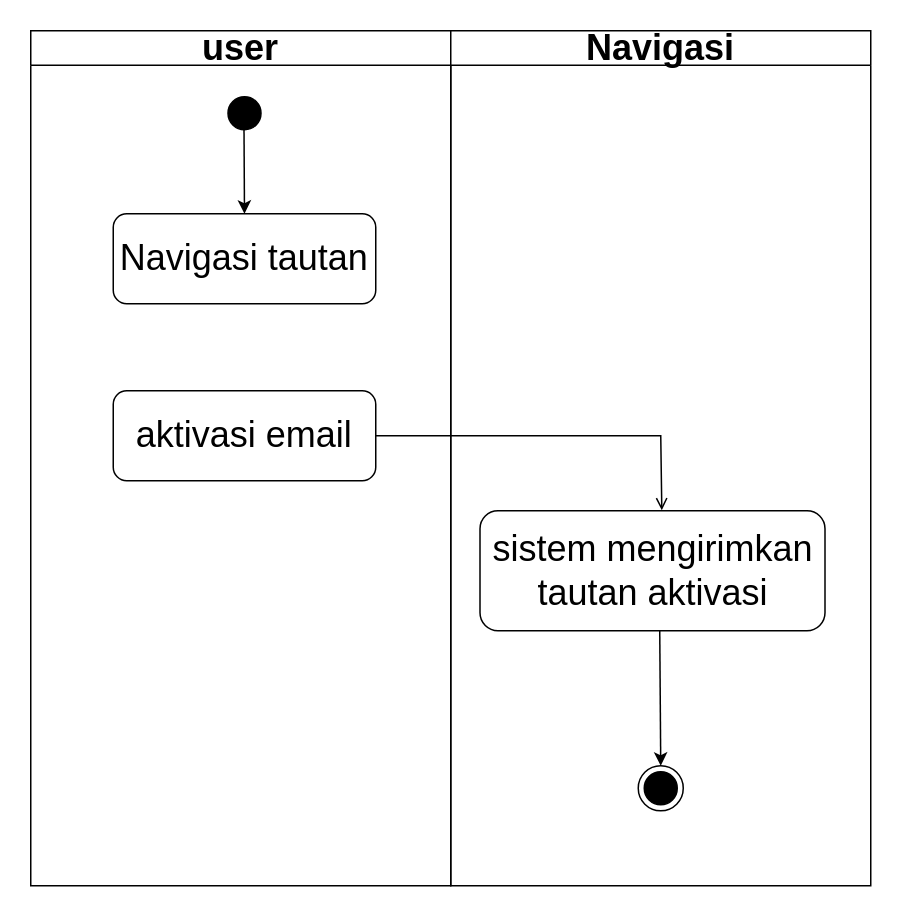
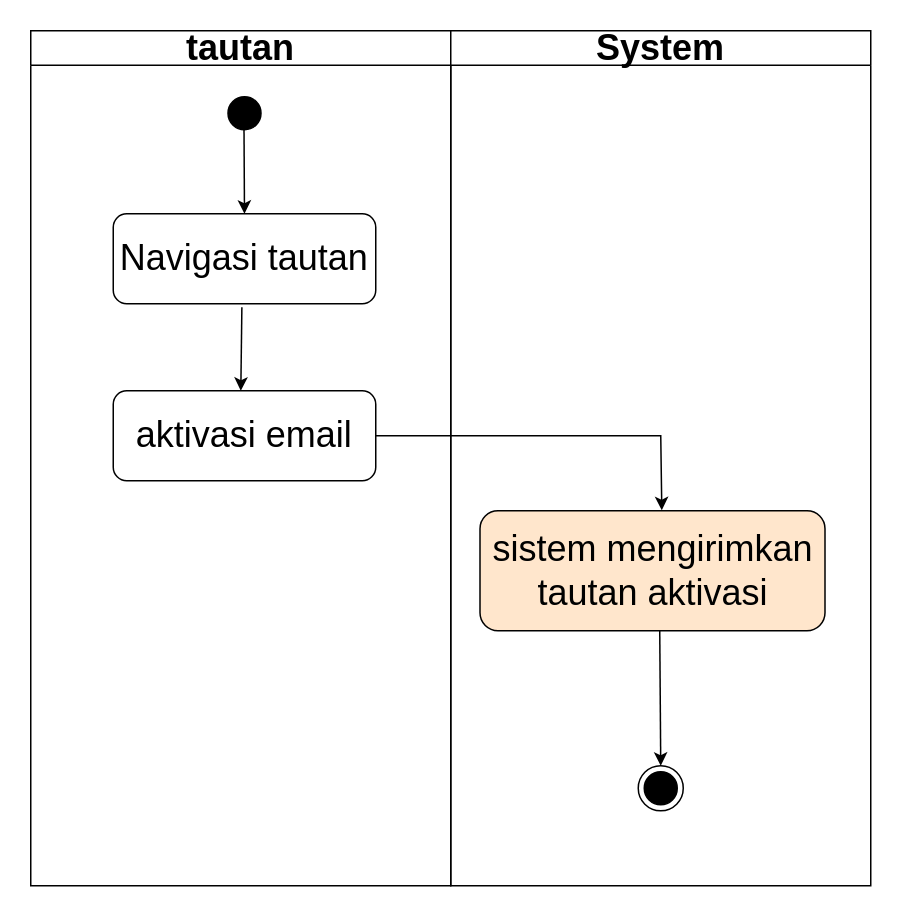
(241, 49) -> (241, 49)
(661, 49) -> (661, 49)
none -> (241, 344)
(662, 500) -> (662, 498)
(653, 571) -> (653, 571)
